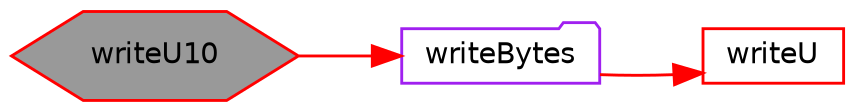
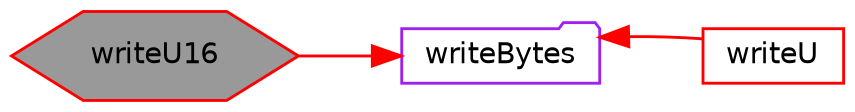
(155, 56) -> (155, 56)
(637, 75) -> (666, 37)
